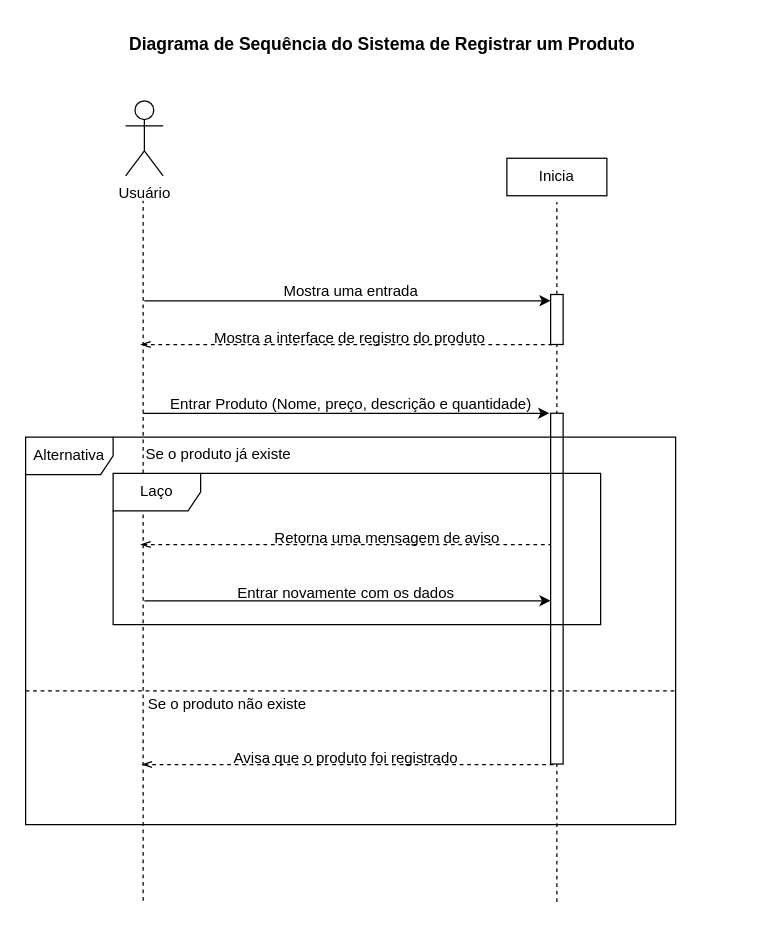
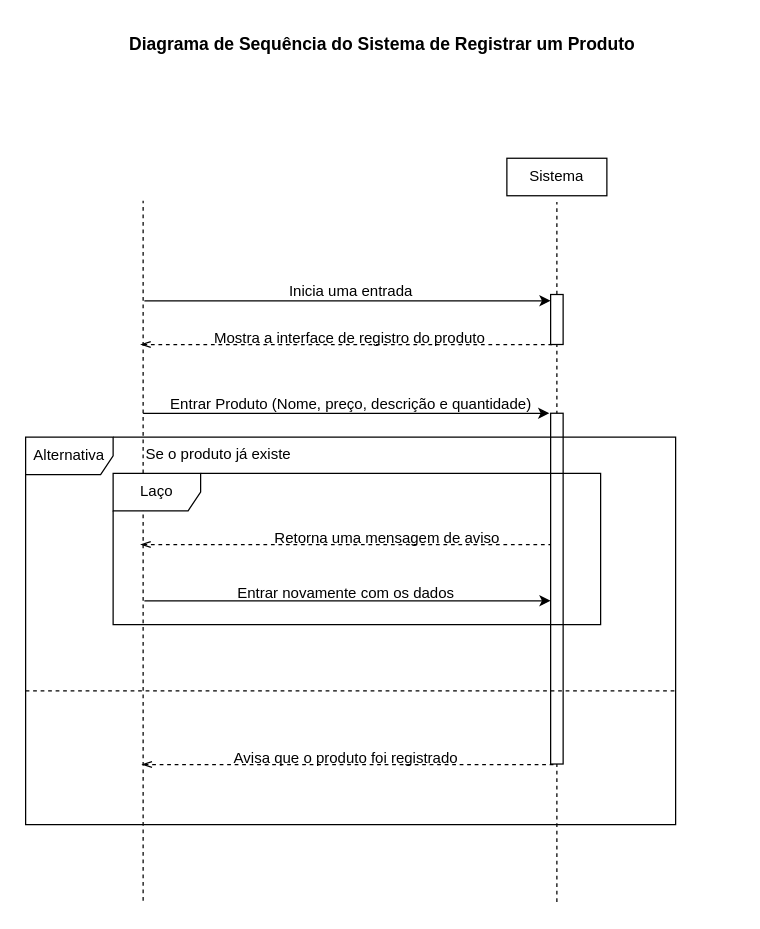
(144, 138) -> none
(557, 177) -> (557, 177)
(351, 292) -> (351, 292)
(227, 704) -> none
